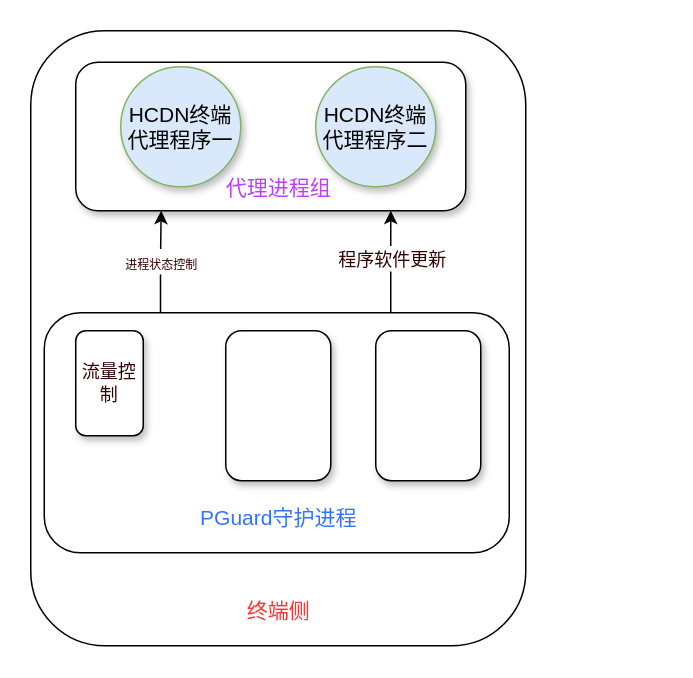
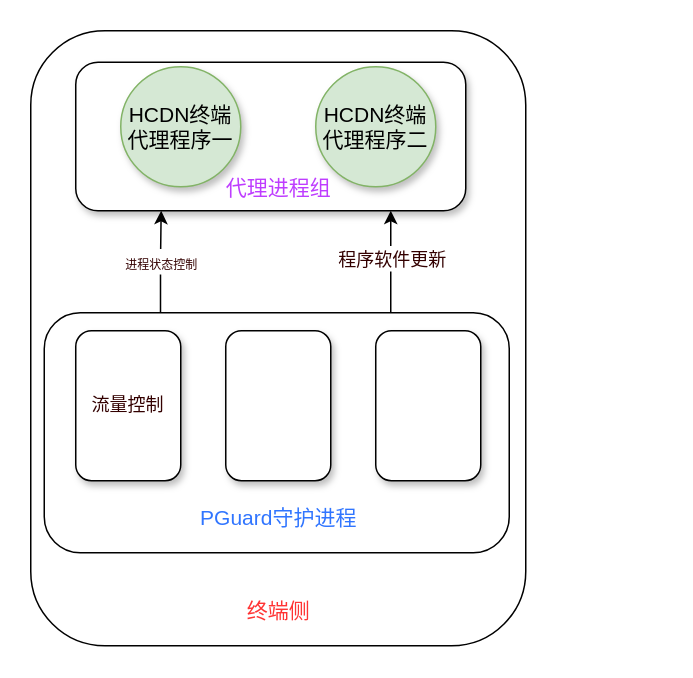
(181, 127) -> (181, 127)
(376, 127) -> (376, 127)
(110, 383) -> (128, 406)
